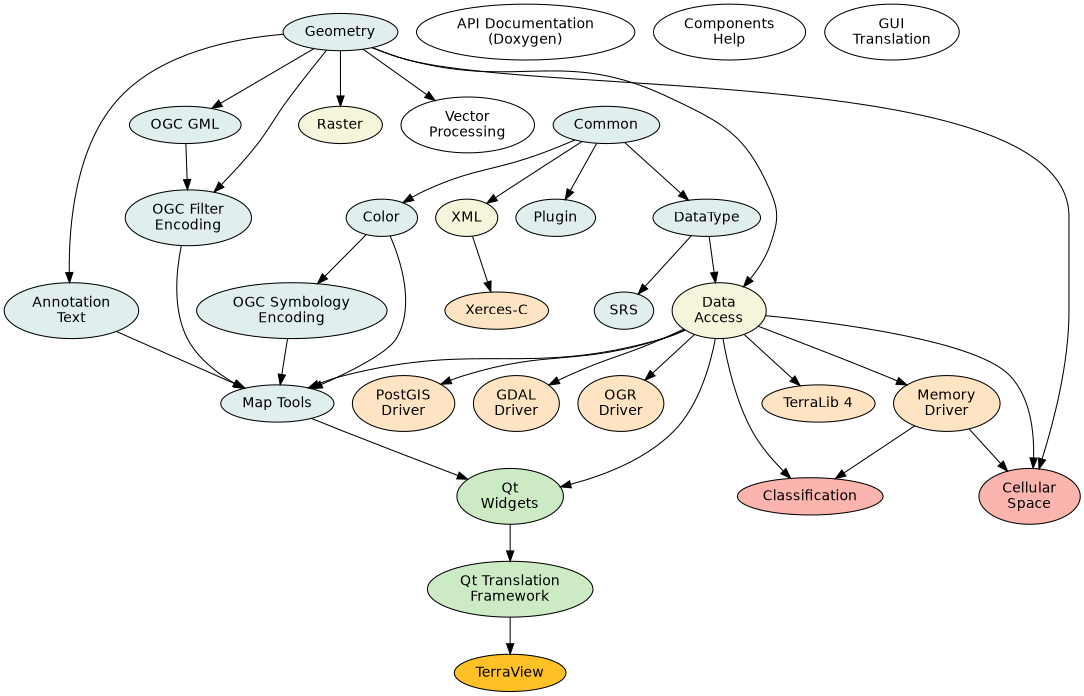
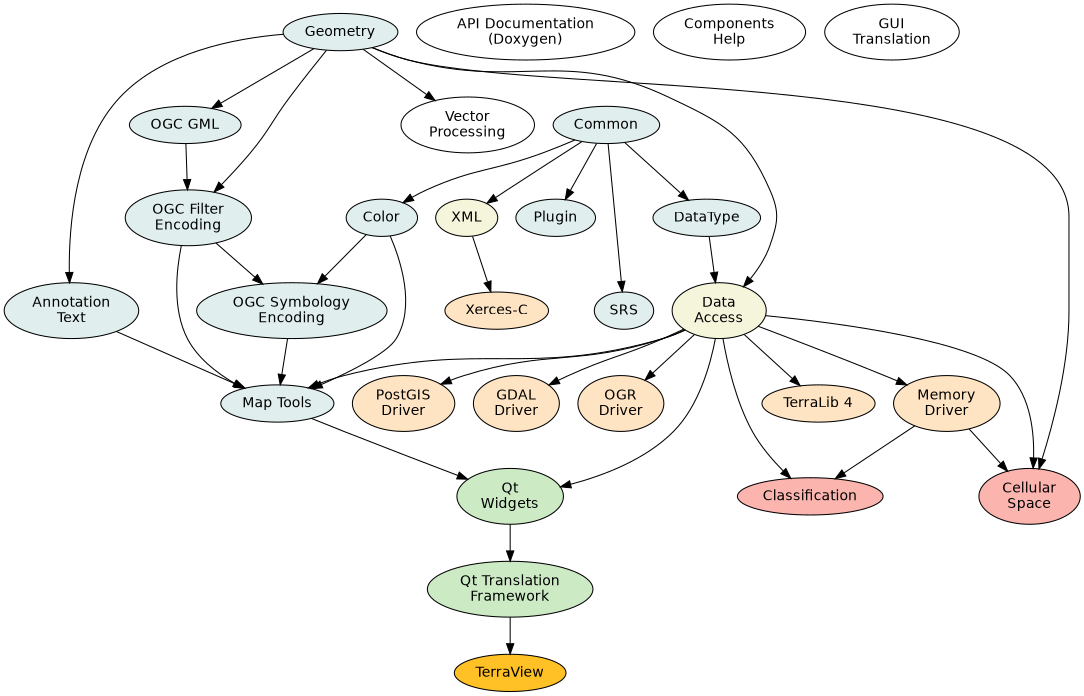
(340, 125) -> none
none -> (235, 260)
(668, 261) -> (615, 212)
